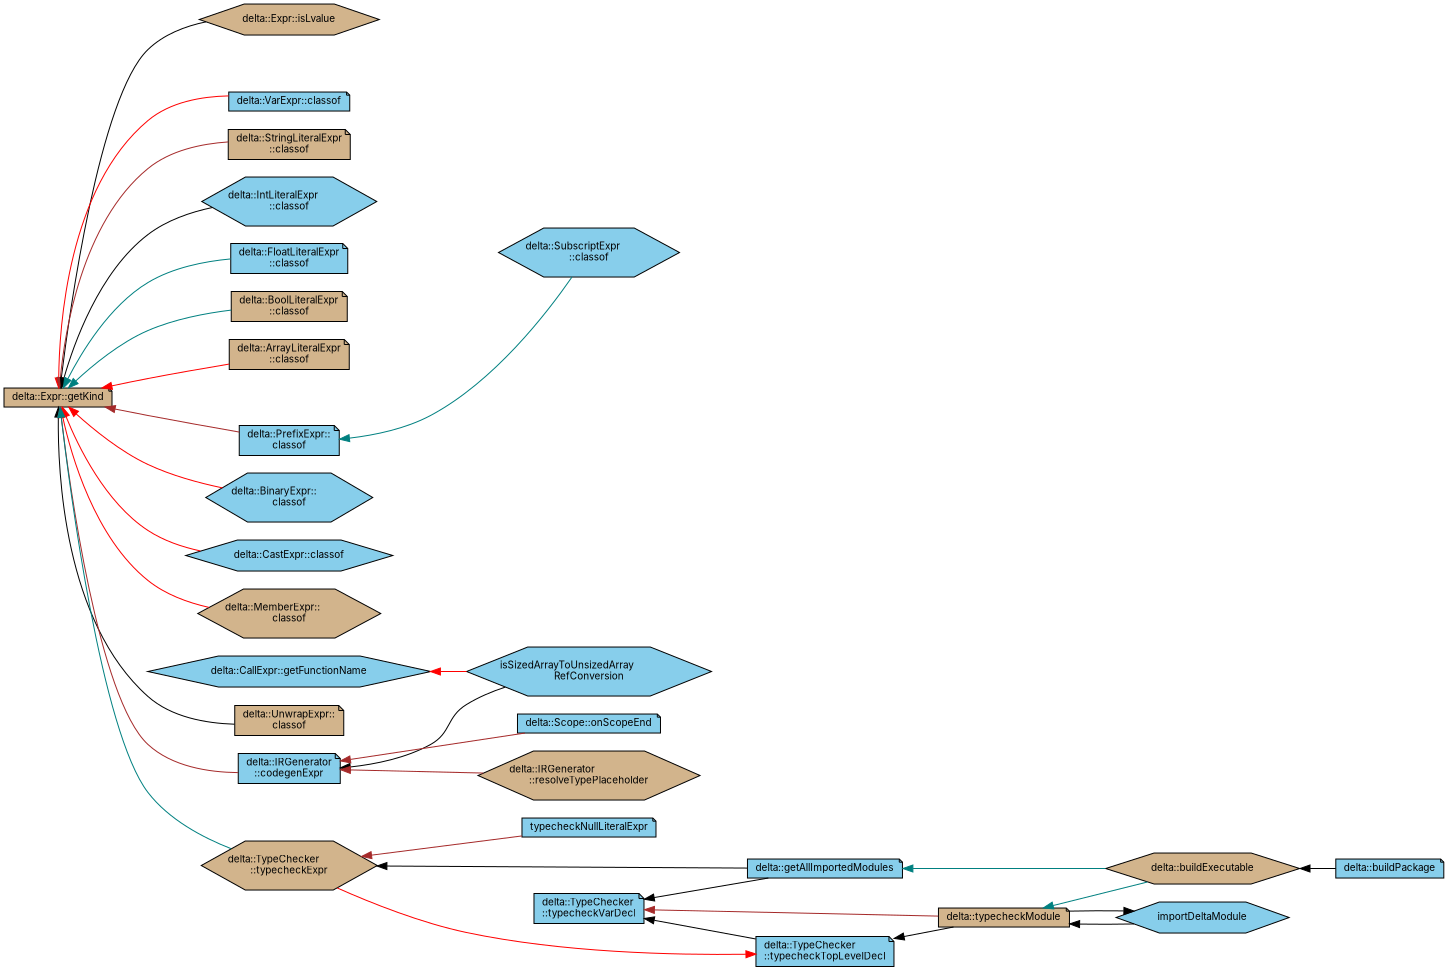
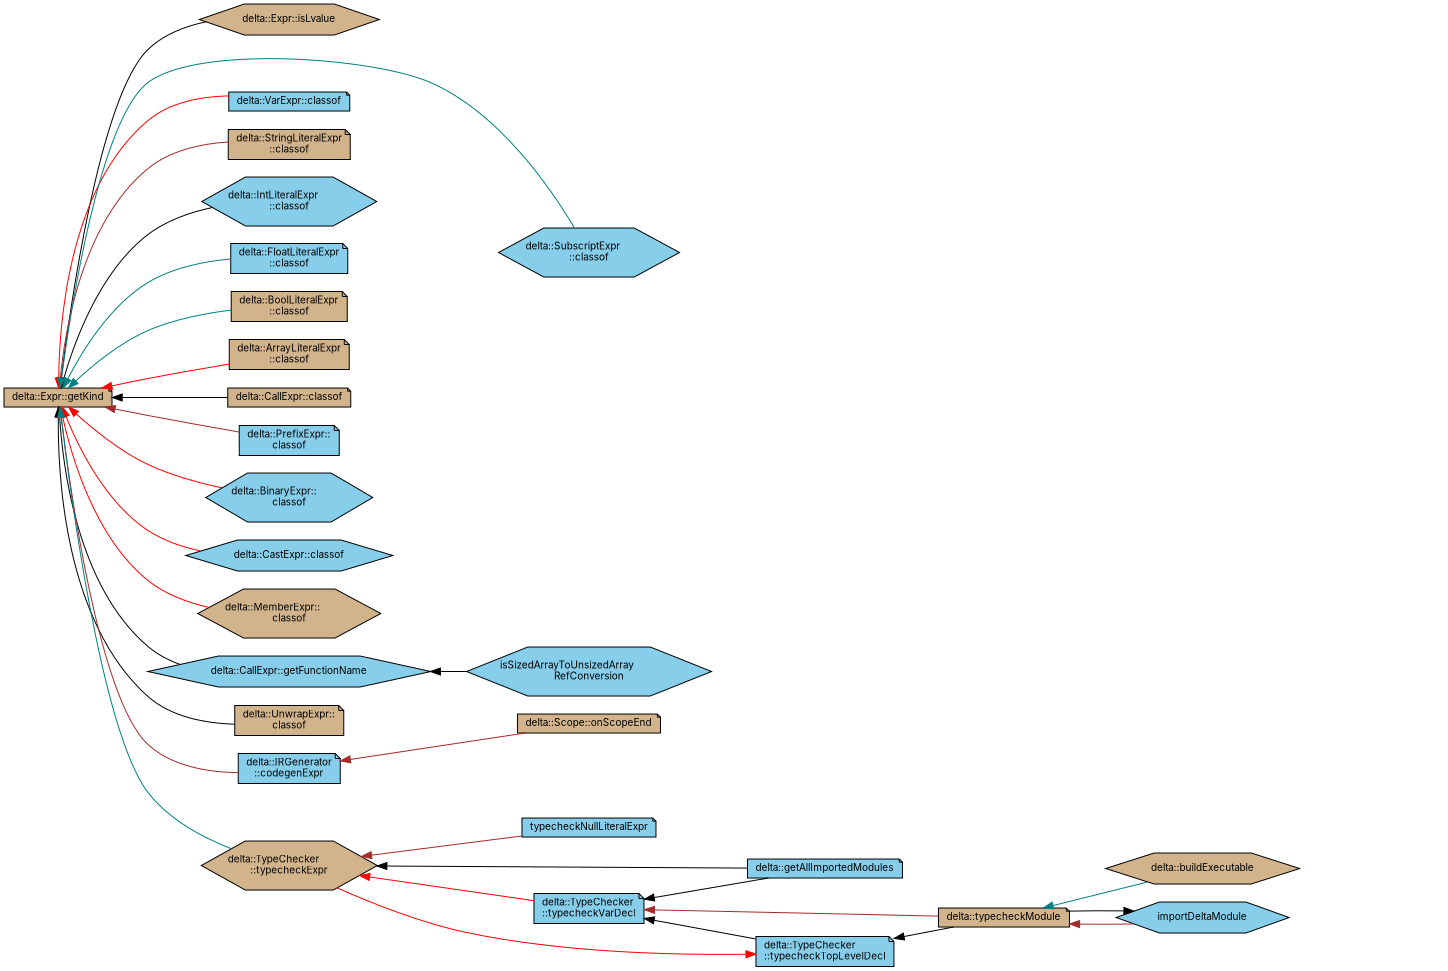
(478, 383) -> (237, 60)
none -> (289, 398)
none -> (92, 565)
(454, 672) -> (454, 672)
(589, 724) -> (589, 724)
(439, 738) -> none
(589, 776) -> none
(1009, 869) -> none
(1390, 869) -> none
none -> (452, 889)
(1107, 924) -> (1107, 924)
